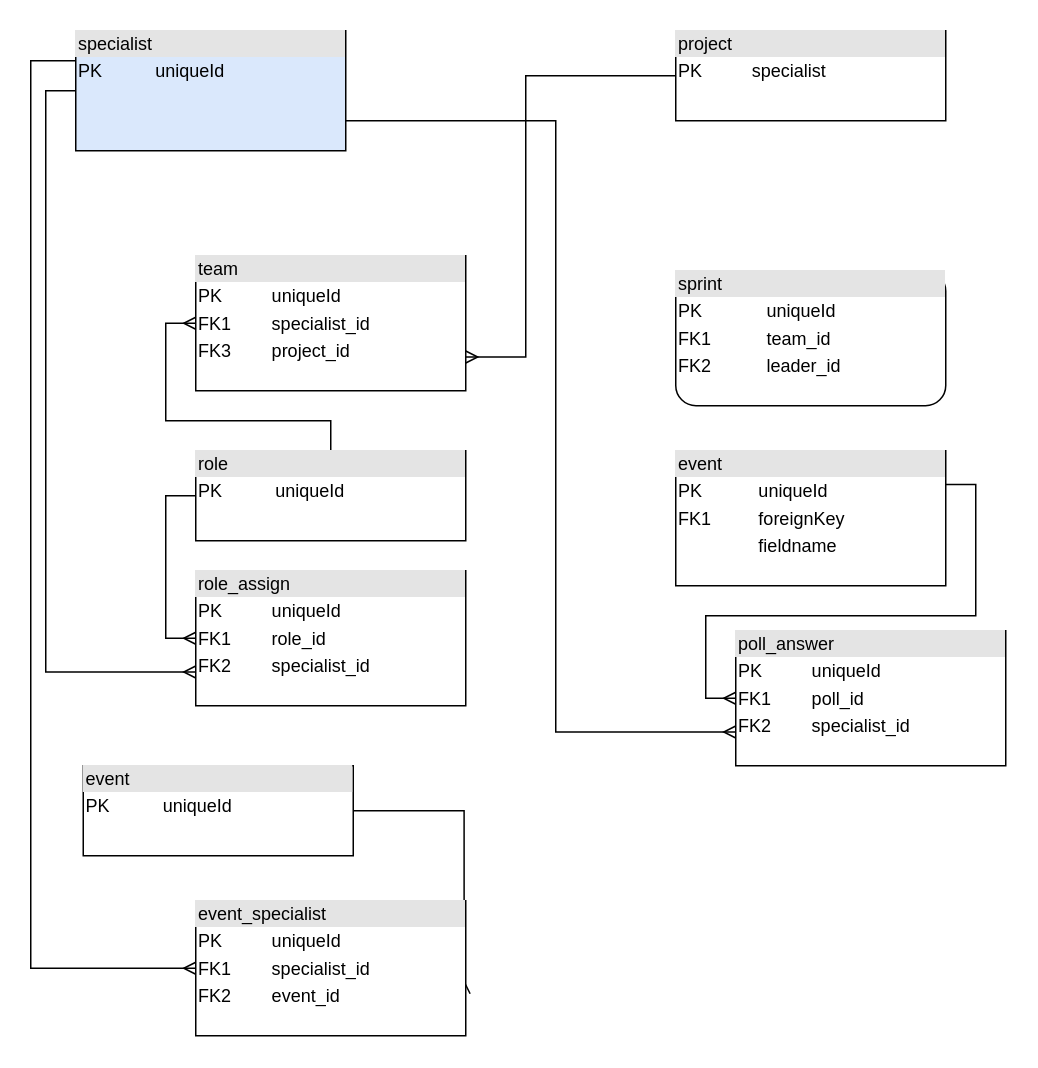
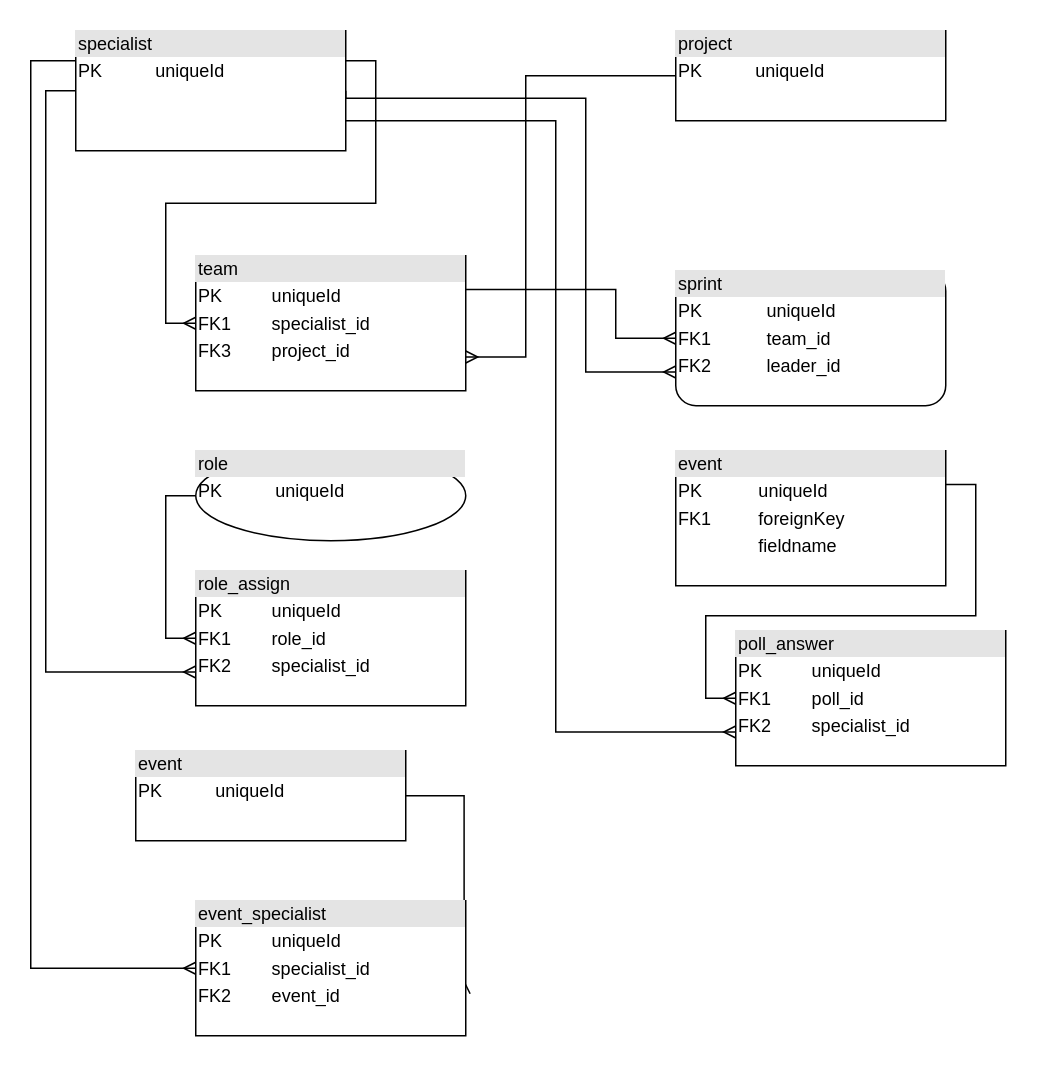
(729, 52) -> (724, 52)
(211, 91) -> (211, 91)
none -> (586, 158)
none -> (595, 290)
(214, 421) -> (296, 203)
(331, 496) -> (331, 496)
(218, 811) -> (271, 796)
